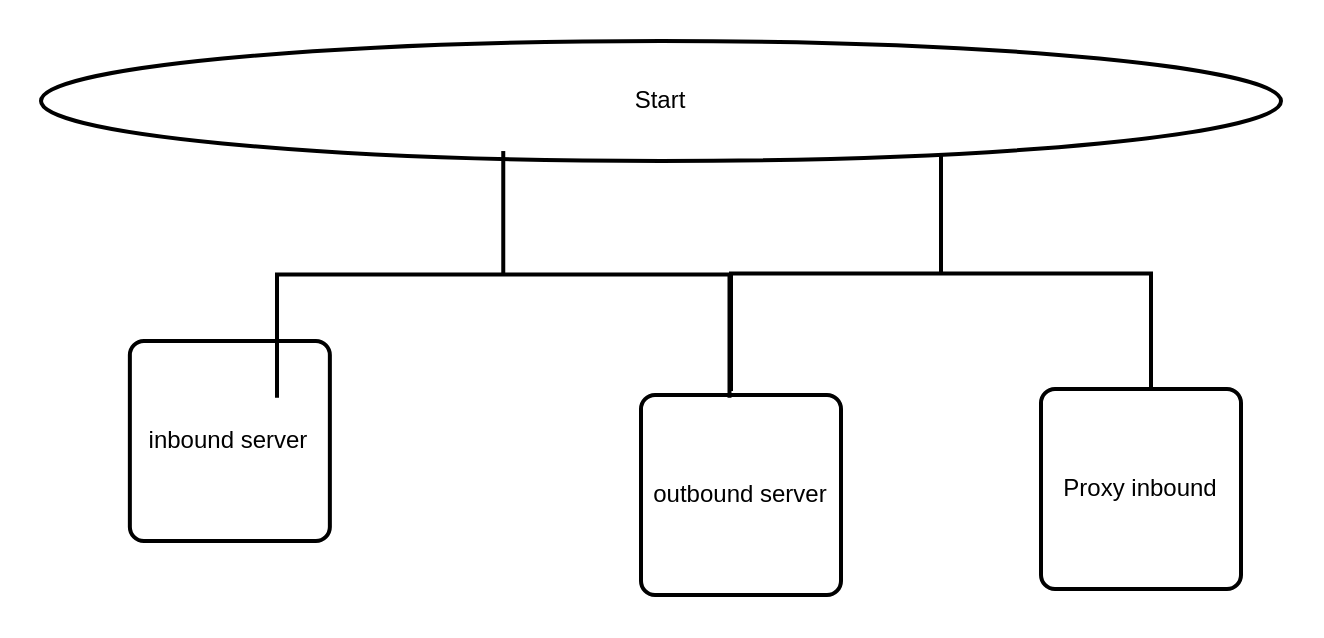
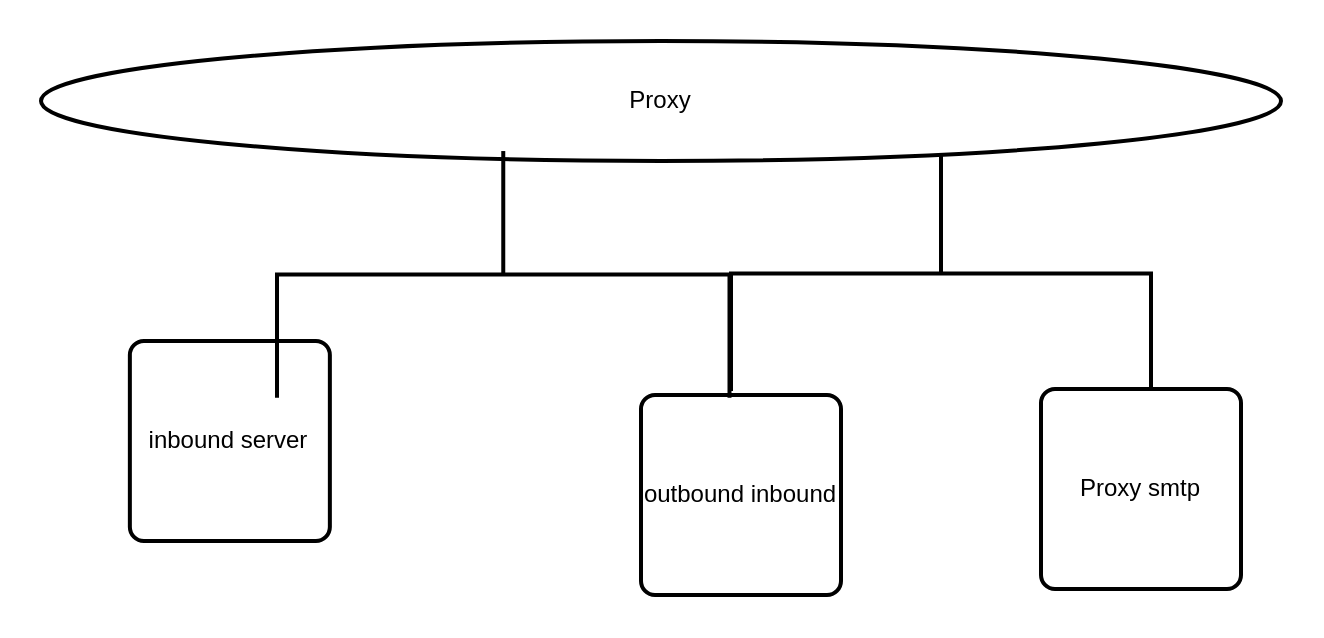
(661, 101) -> (661, 101)
(1141, 489) -> (1141, 489)
(741, 495) -> (741, 495)
